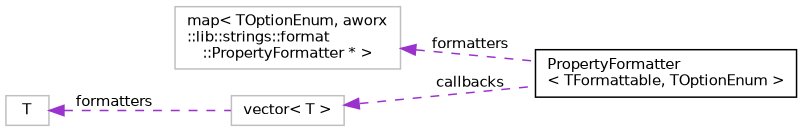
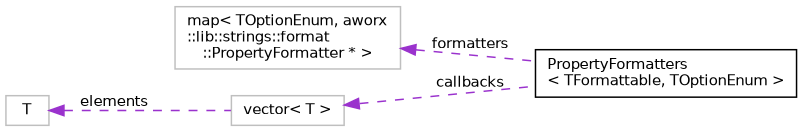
(666, 73) -> (666, 73)
(112, 102) -> (112, 102)
